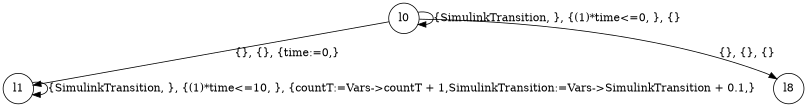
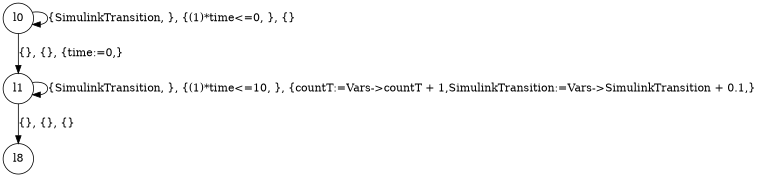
(597, 33) -> (18, 120)
